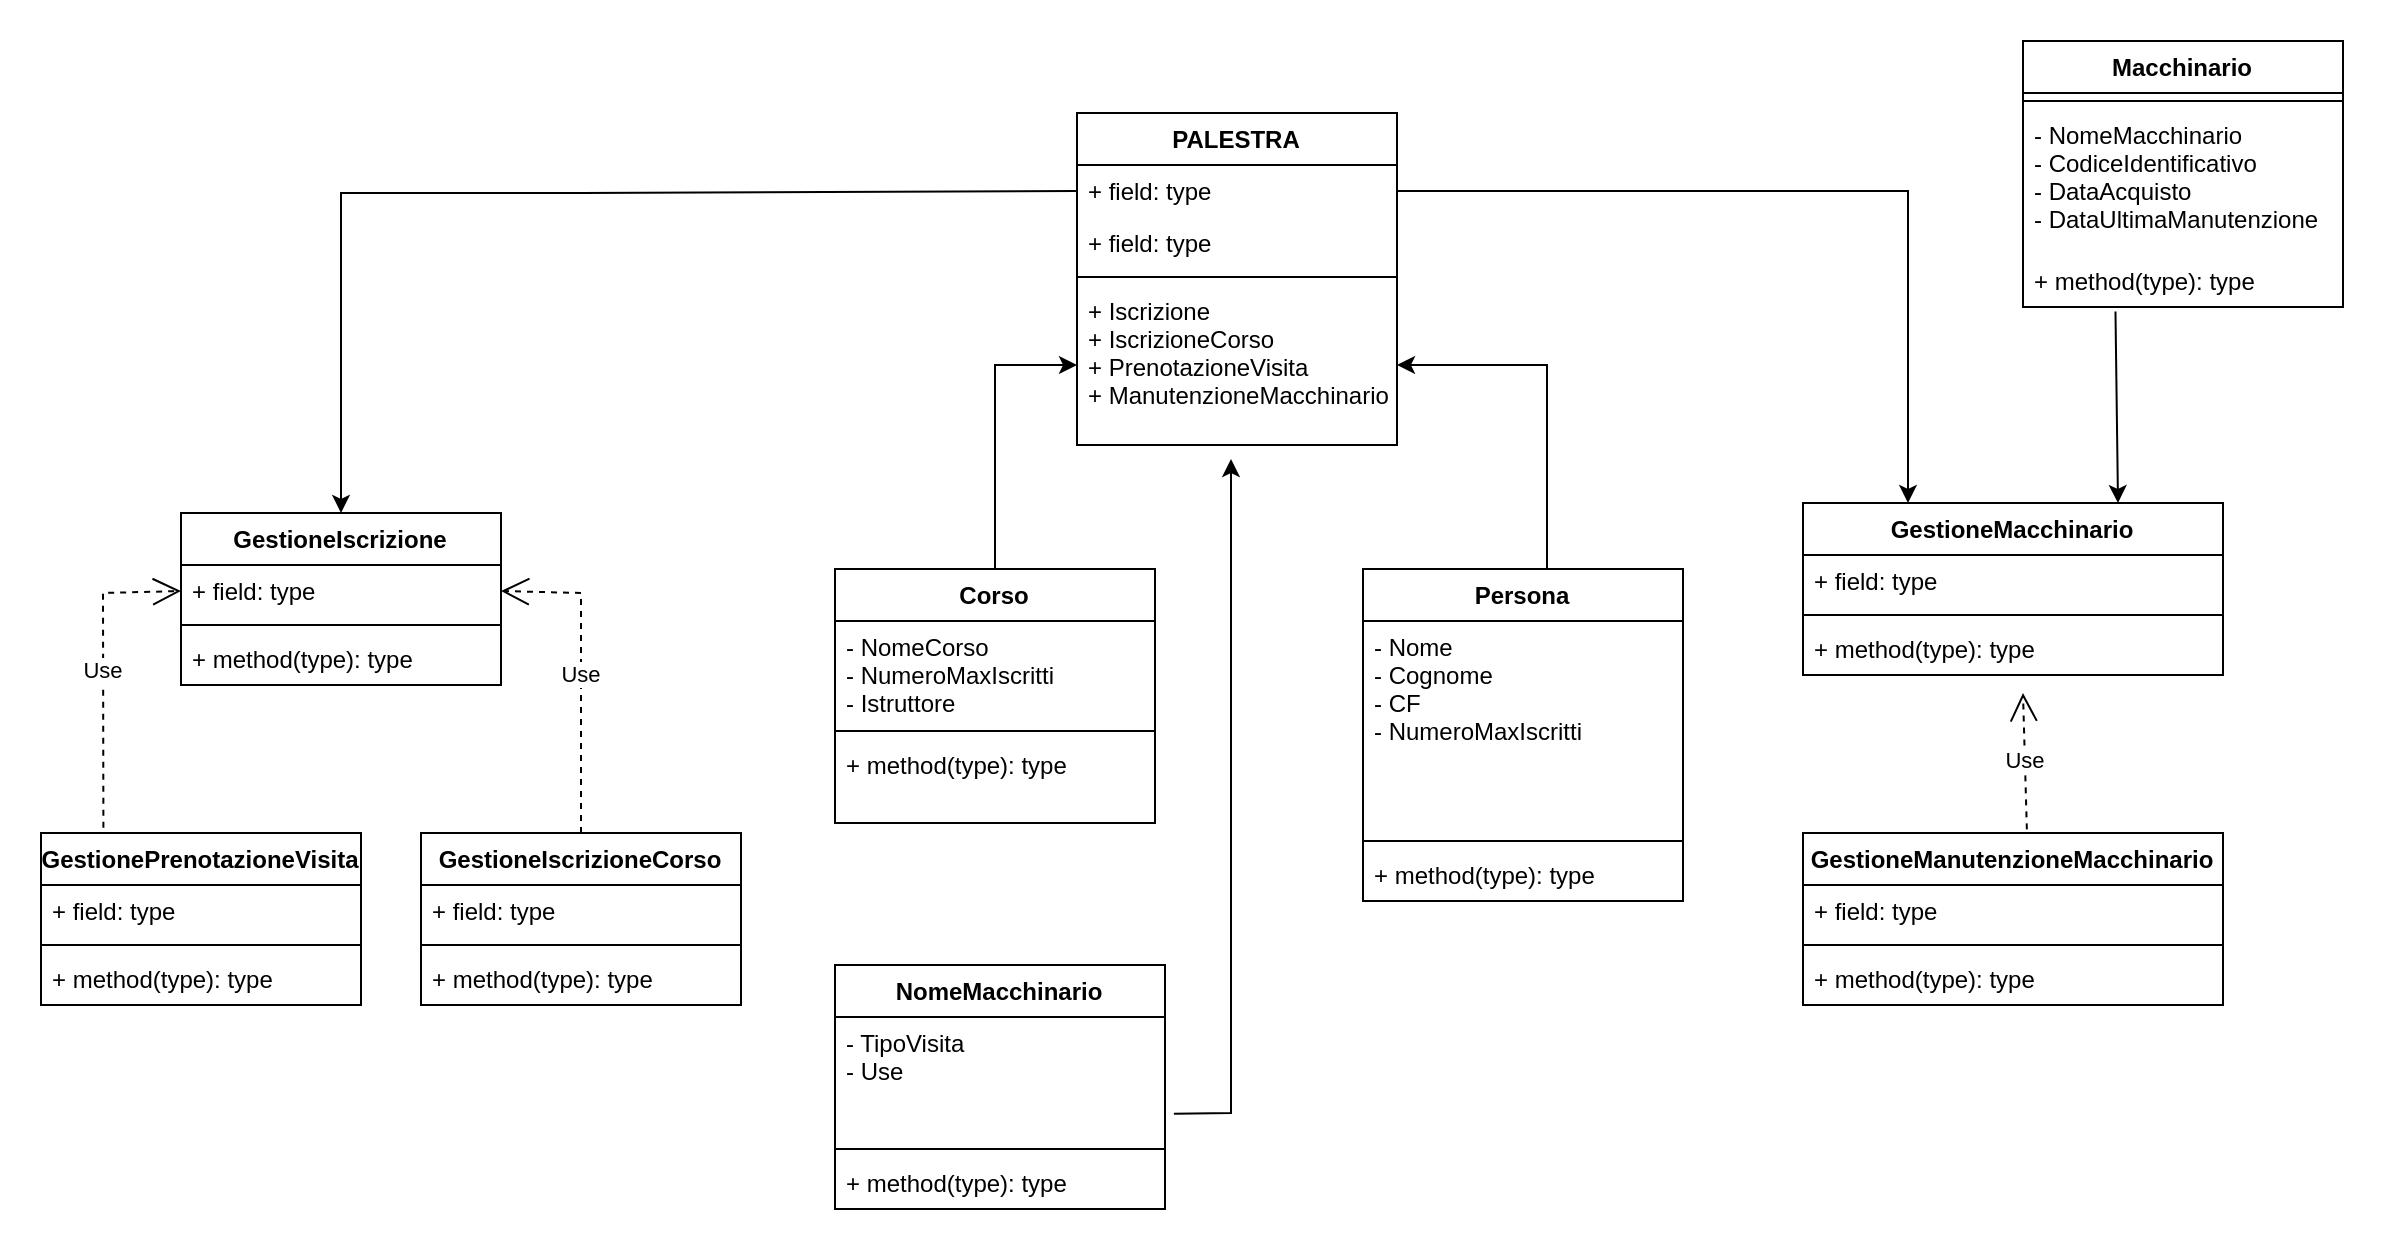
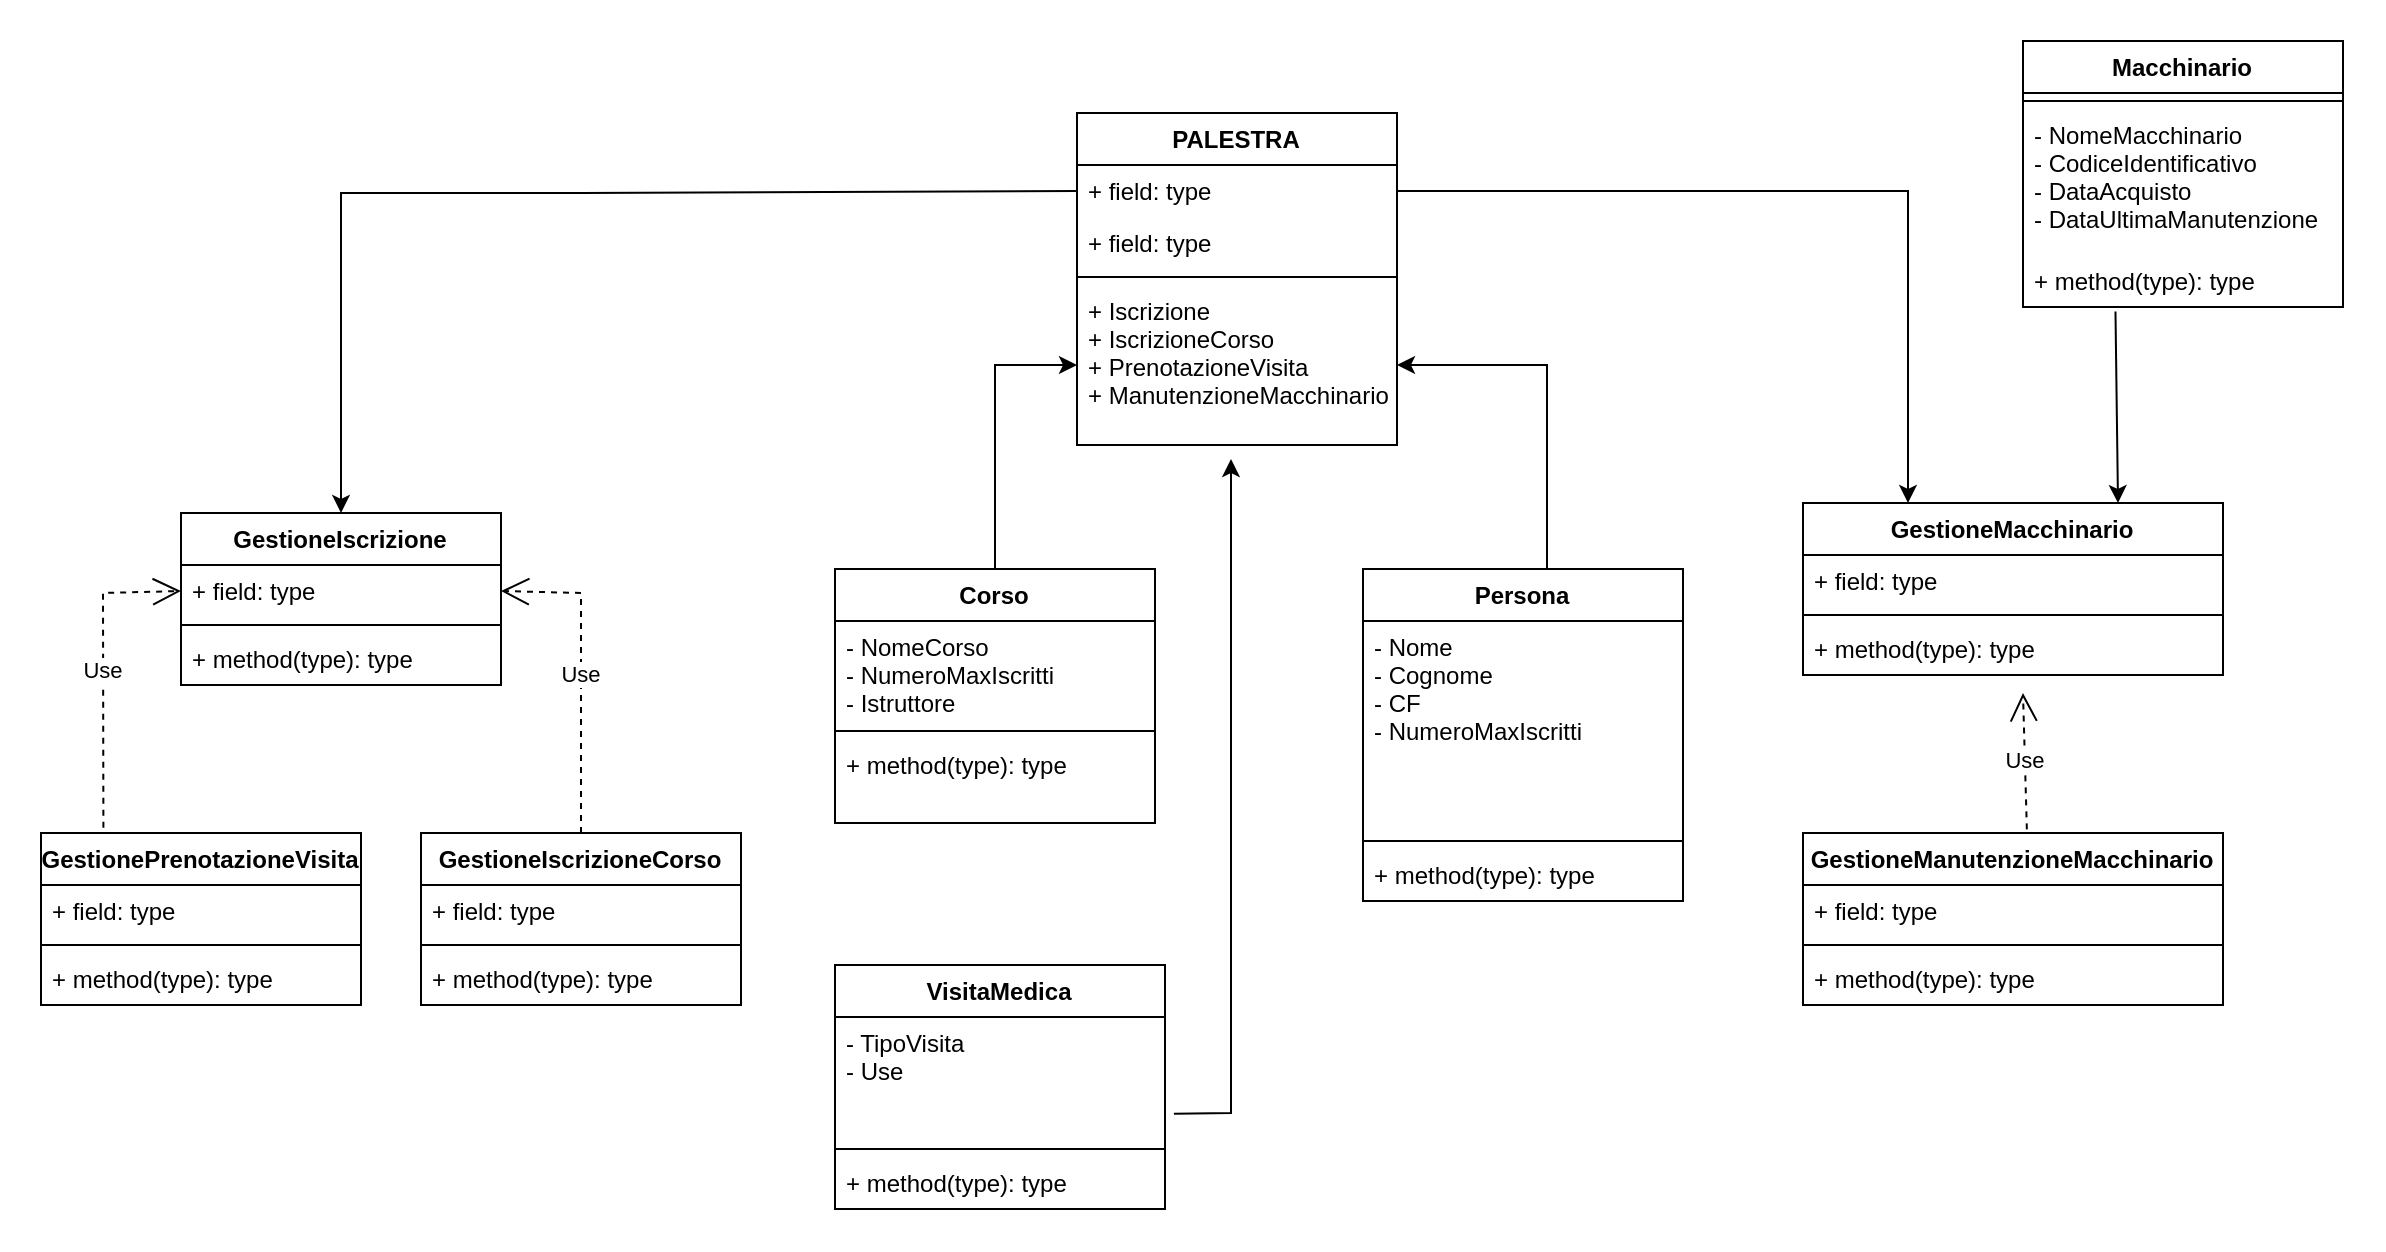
(999, 992) -> (999, 992)
